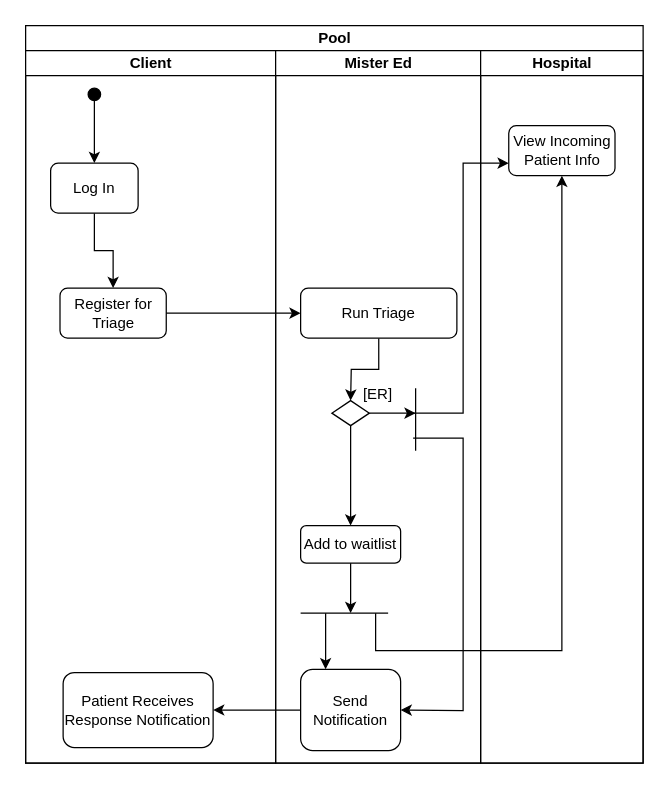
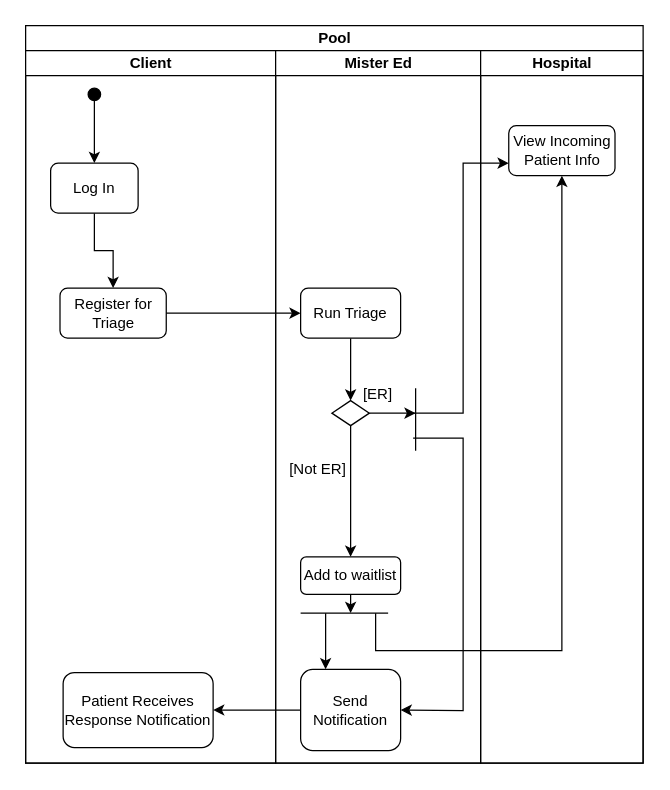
(379, 313) -> (351, 313)
none -> (318, 469)
(351, 544) -> (351, 576)
